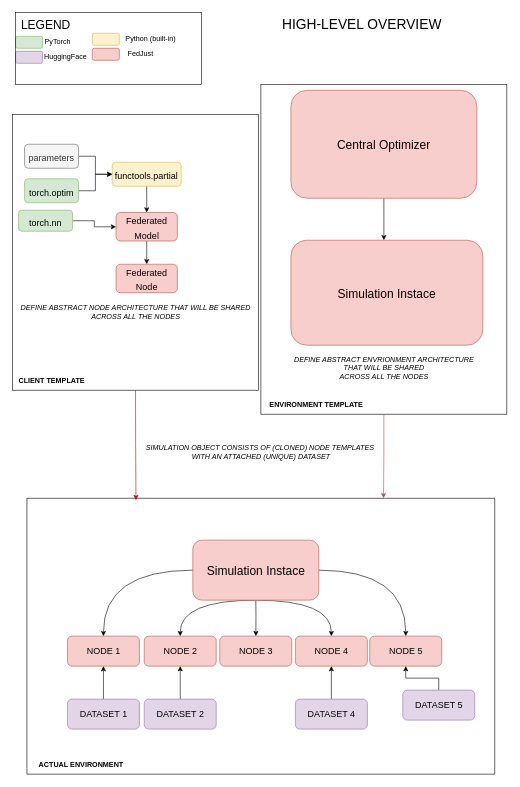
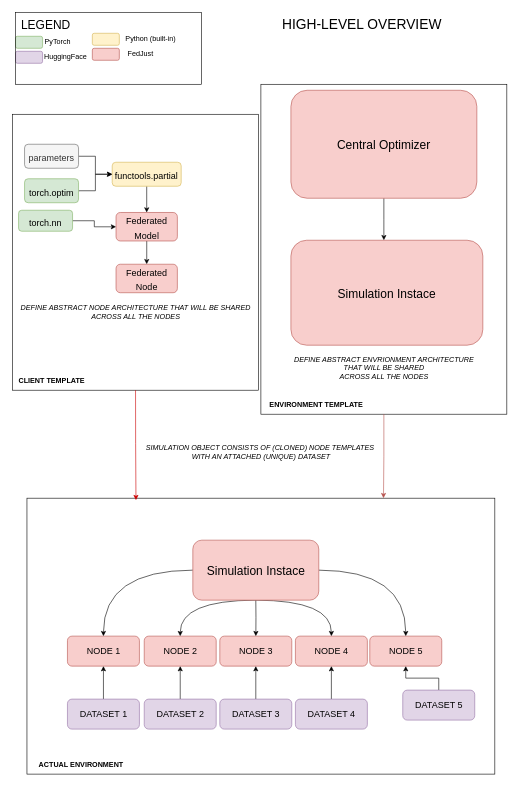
none -> (256, 671)
none -> (256, 714)
